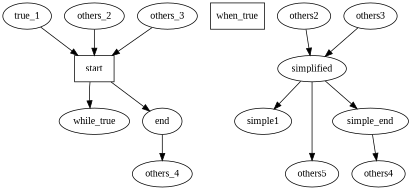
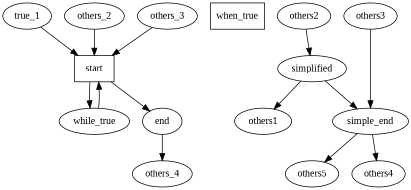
(344, 40) -> (371, 65)
none -> (99, 99)
(312, 118) -> (344, 145)
(263, 121) -> (263, 121)
